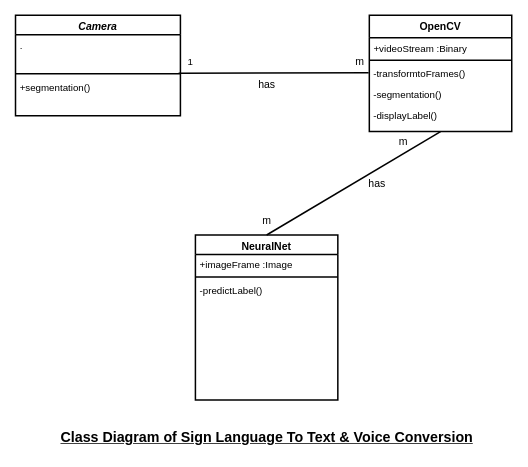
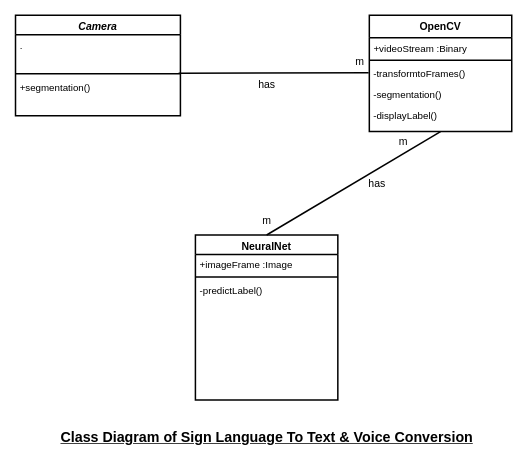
(190, 62) -> none
